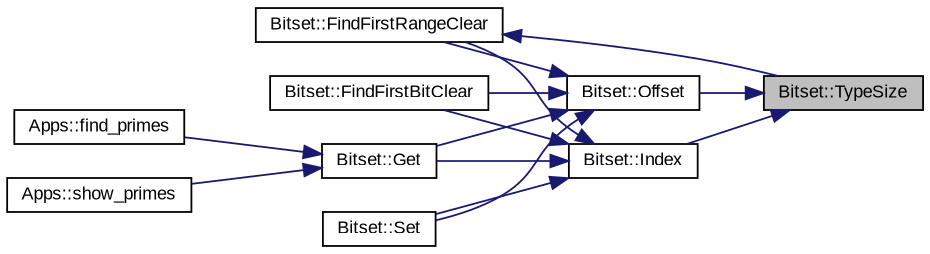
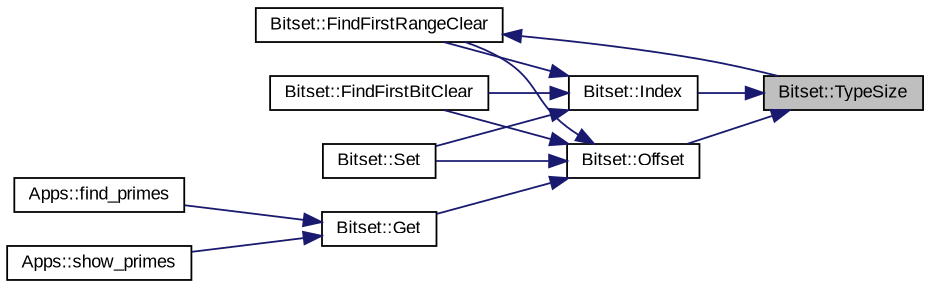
(493, 161) -> none
